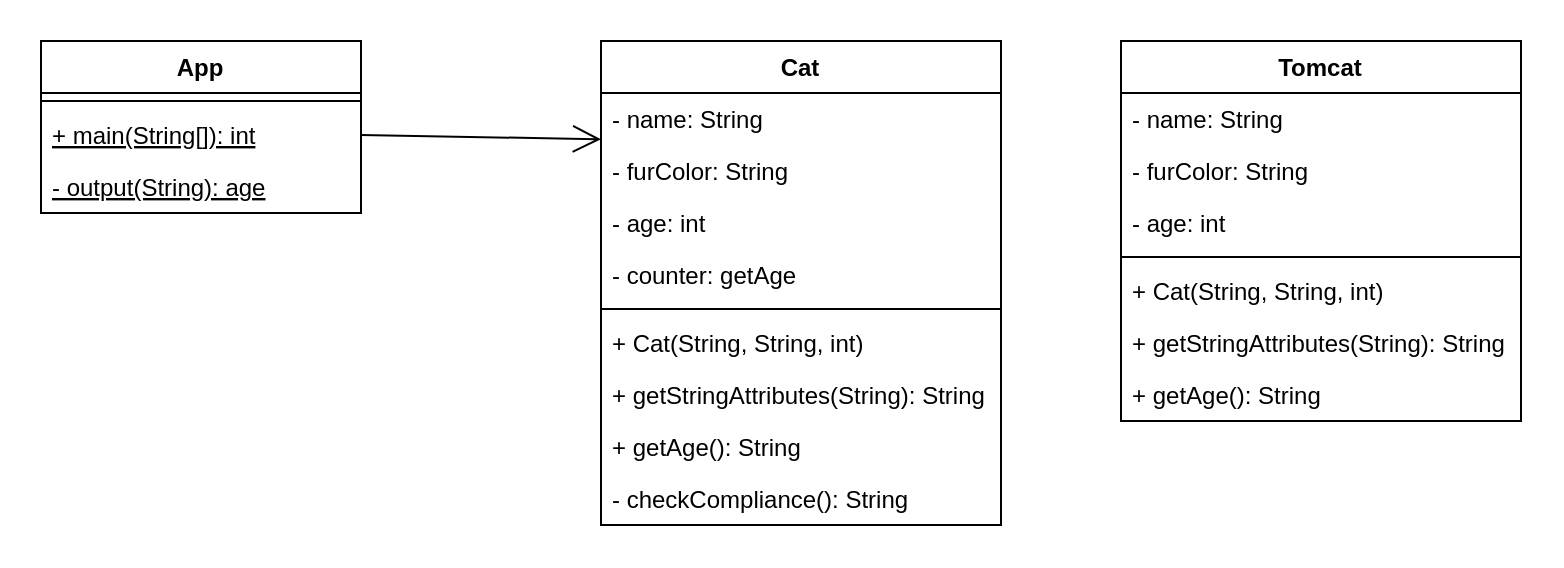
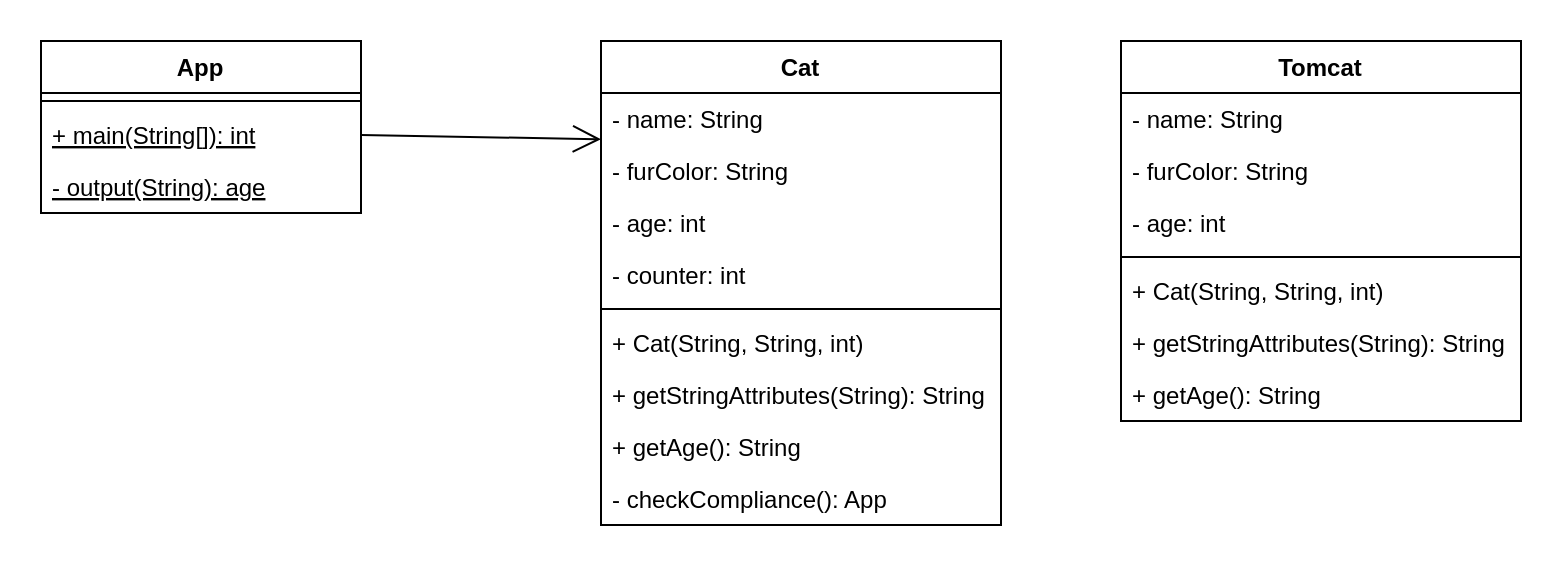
(717, 276) -> (694, 276)
(775, 500) -> (758, 500)
